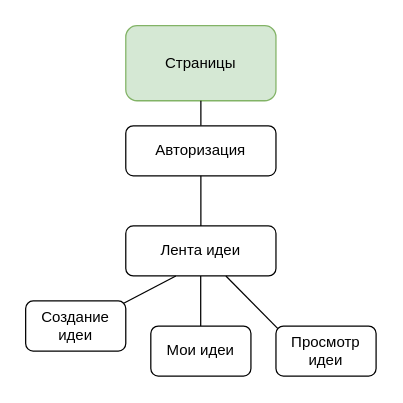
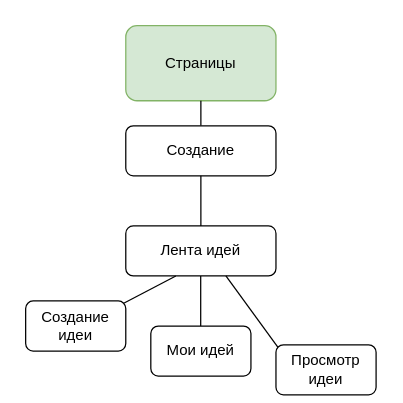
(201, 151) -> (201, 151)
(201, 251) -> (201, 251)
(201, 351) -> (201, 351)
(326, 351) -> (326, 369)
